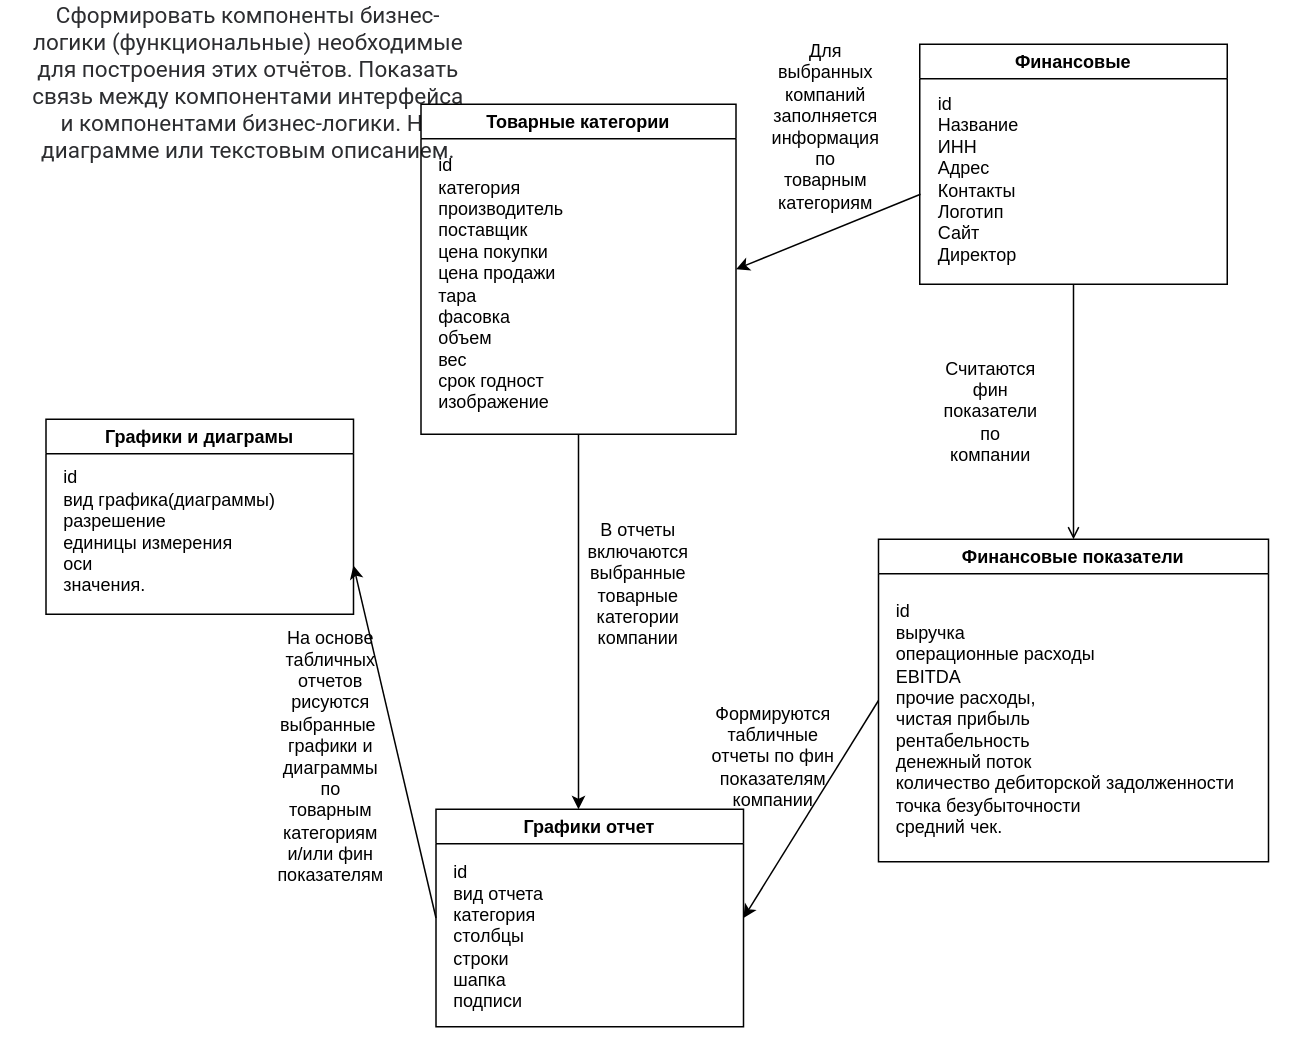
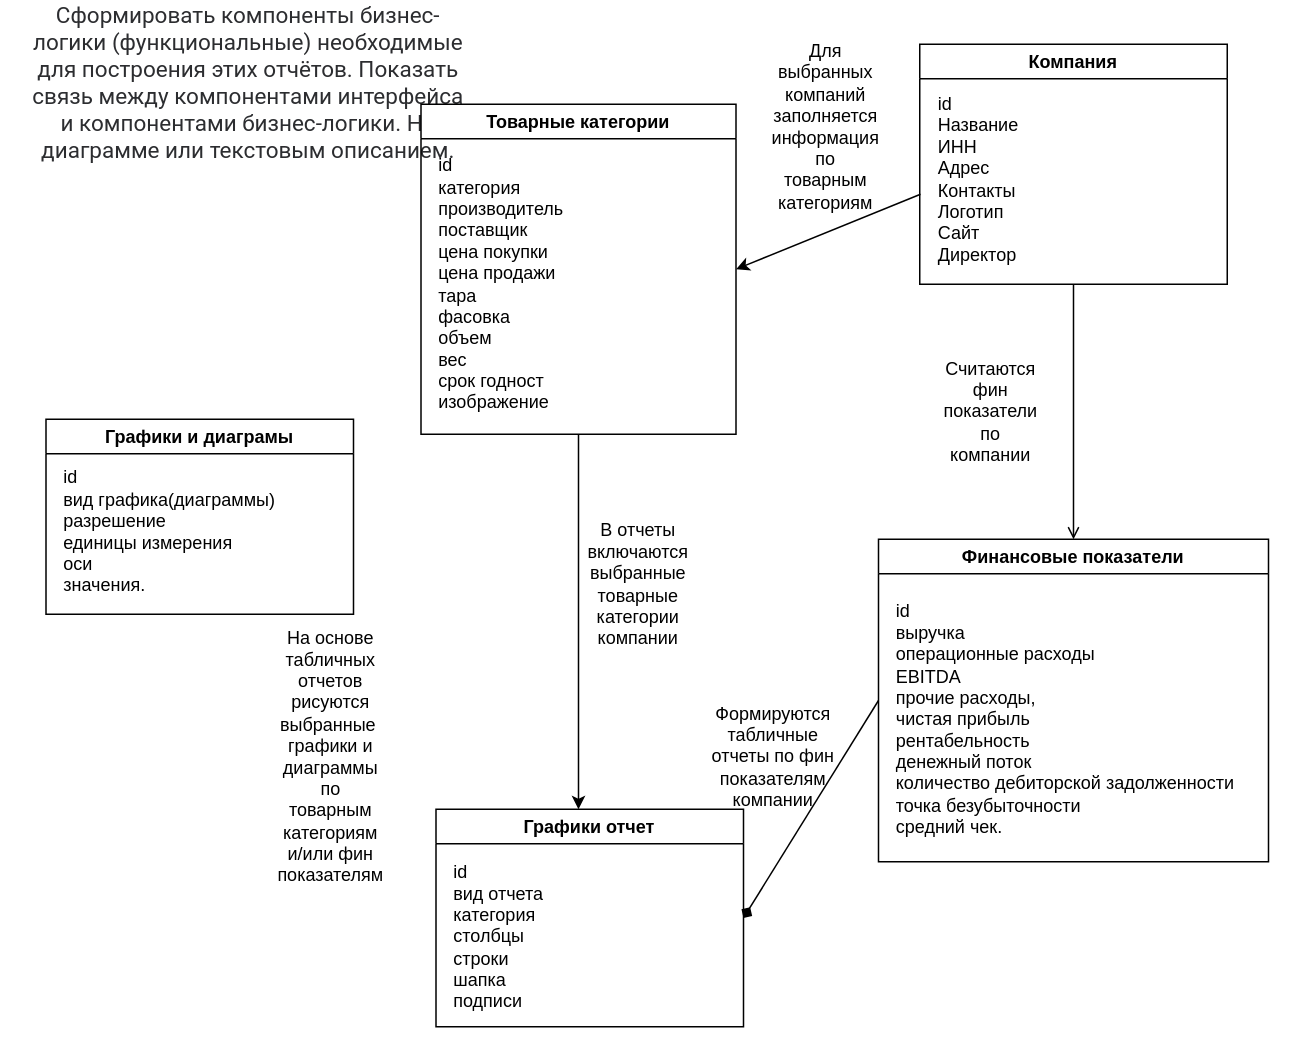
(1073, 62) -> (1073, 62)
(394, 742) -> none
(749, 908) -> (749, 908)
